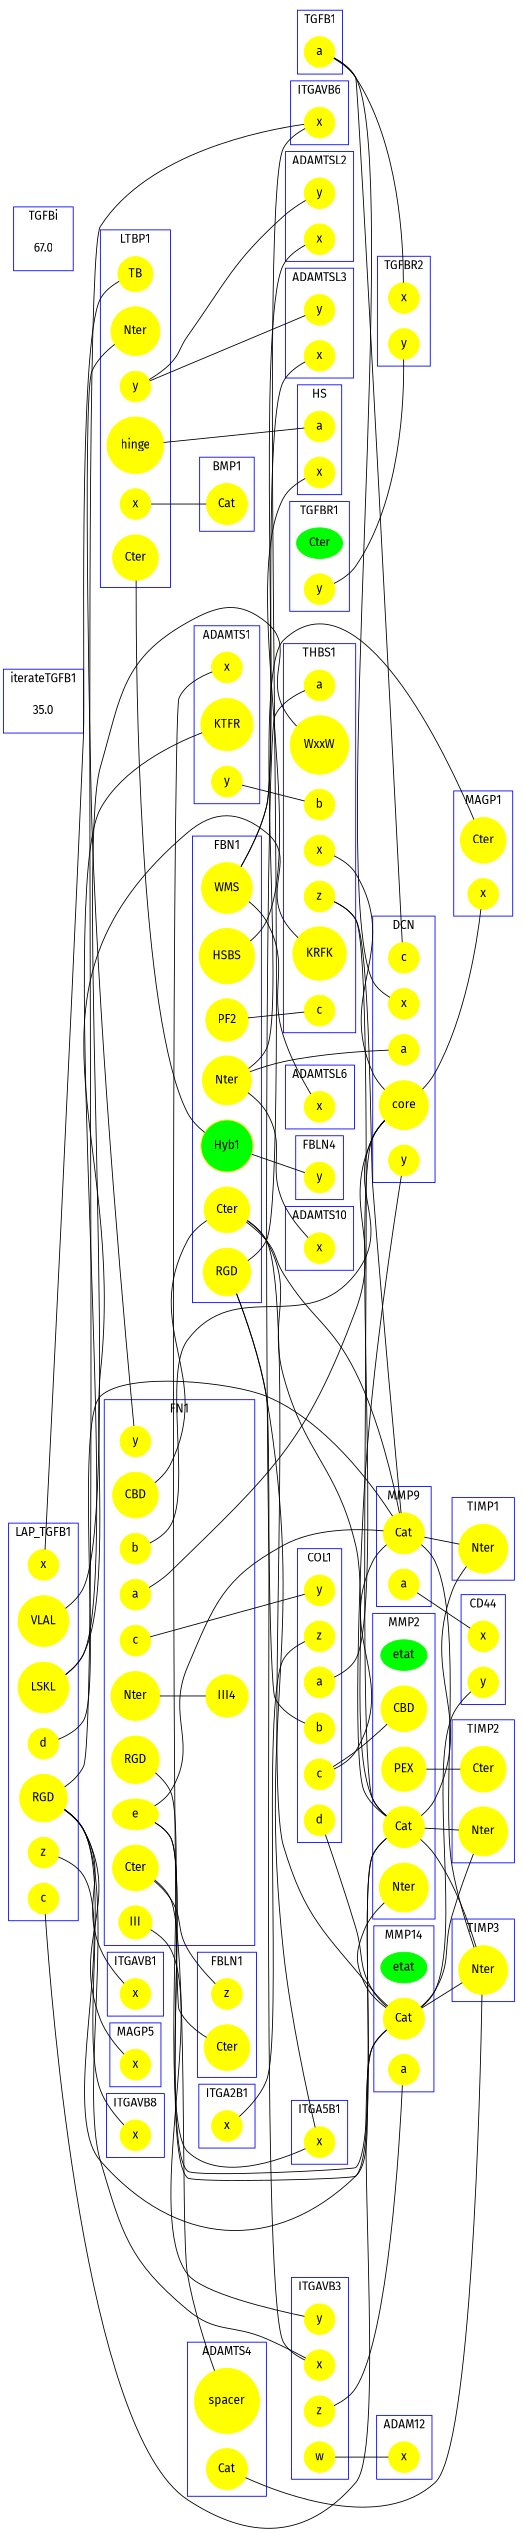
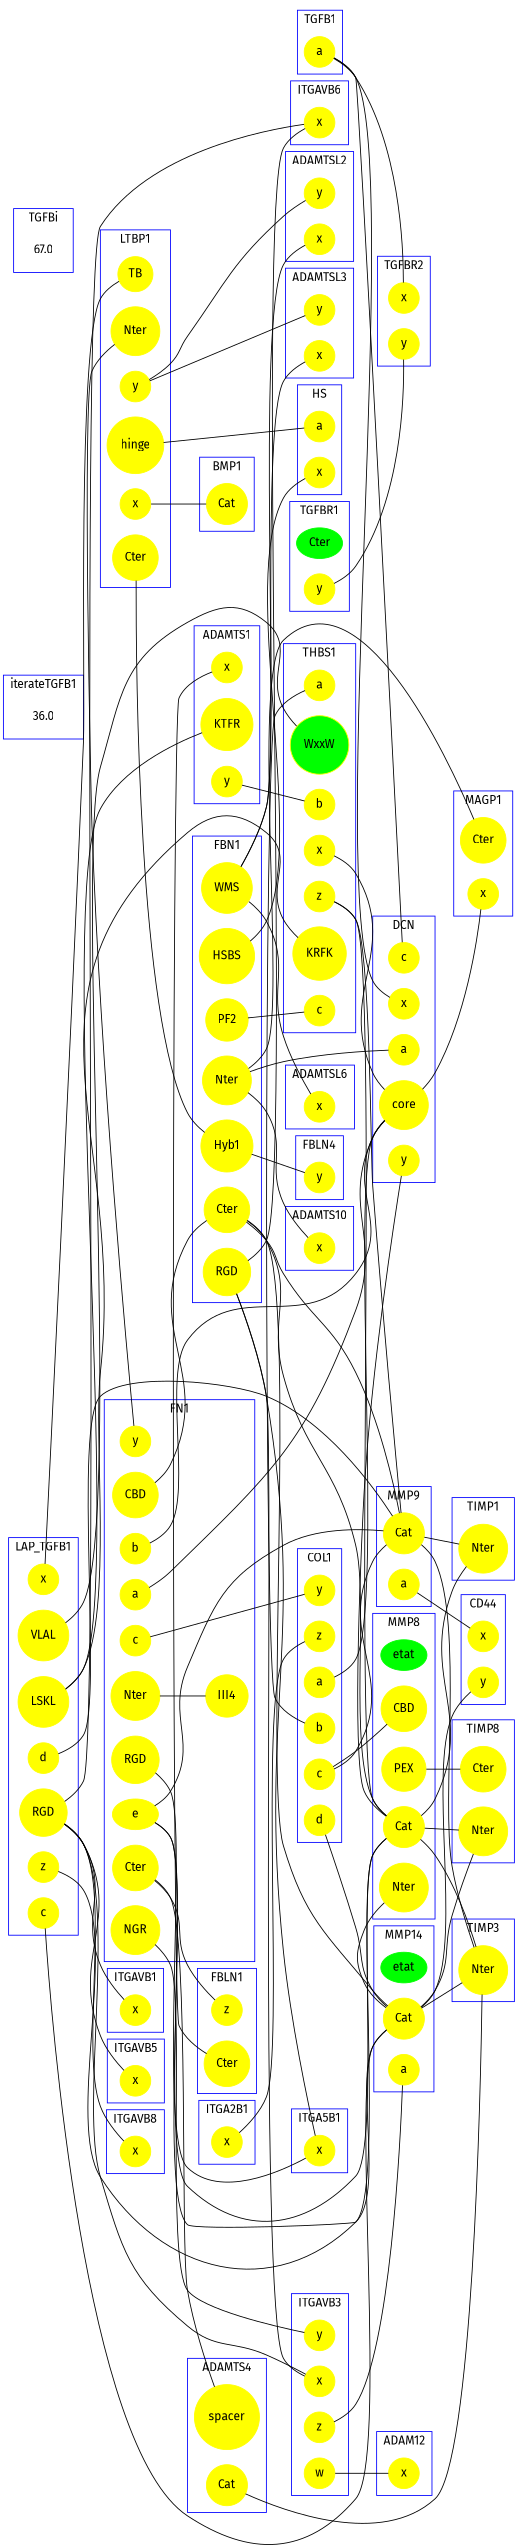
(43, 711) -> (43, 717)
(320, 745) -> (320, 745)
(227, 1146) -> (227, 1146)
(404, 1623) -> (404, 1623)
(483, 1730) -> (483, 1730)
(135, 1922) -> (135, 1930)
(135, 2033) -> (136, 2049)
